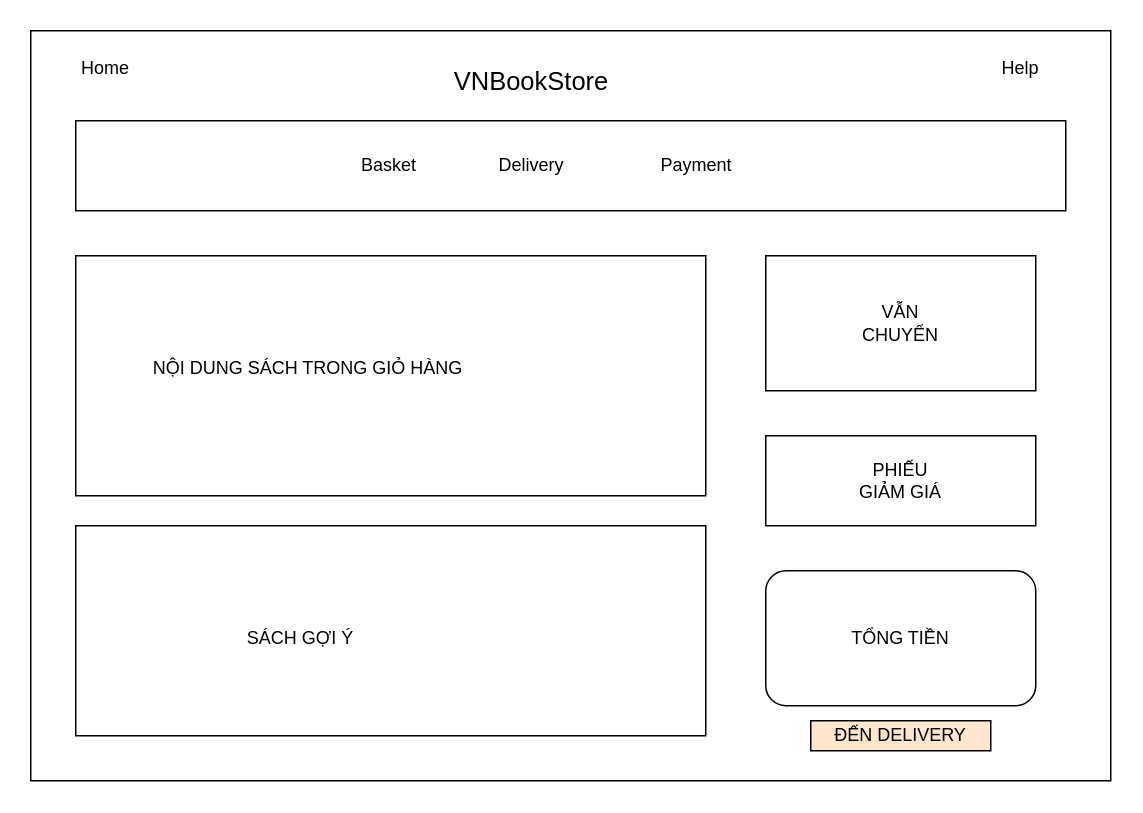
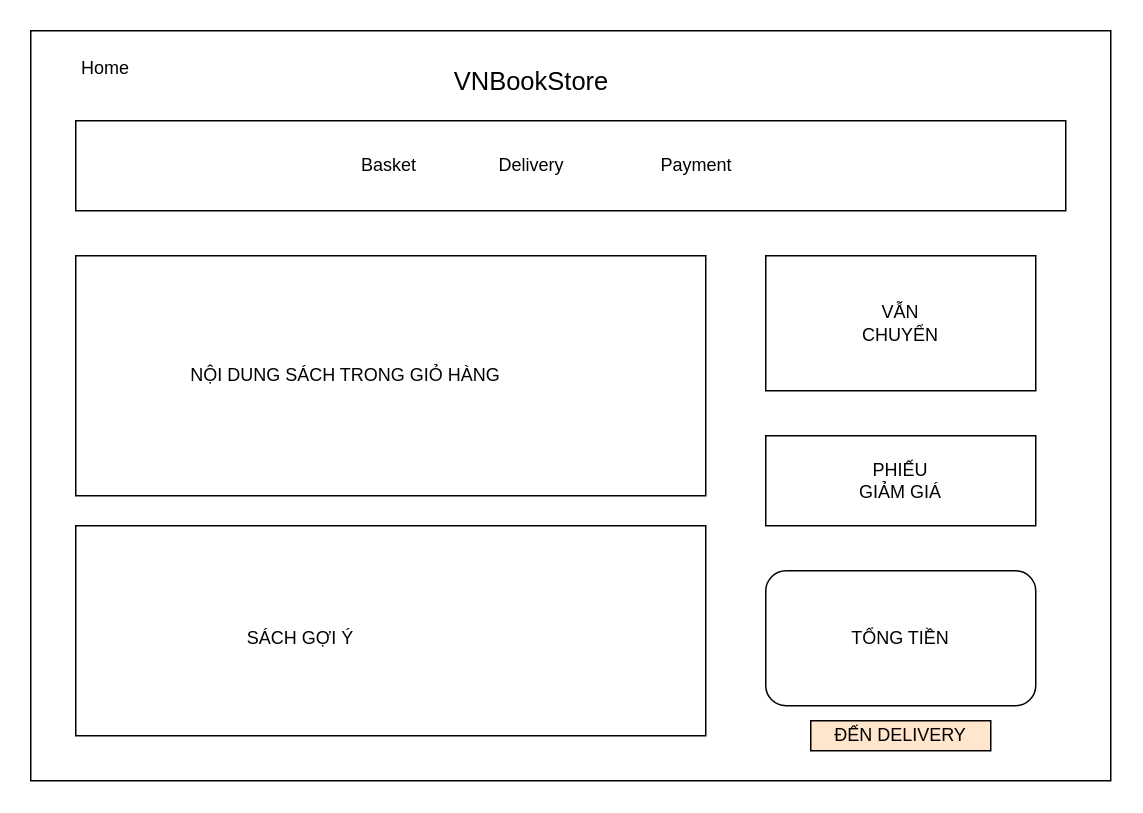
(1021, 68) -> none
(308, 368) -> (346, 376)
